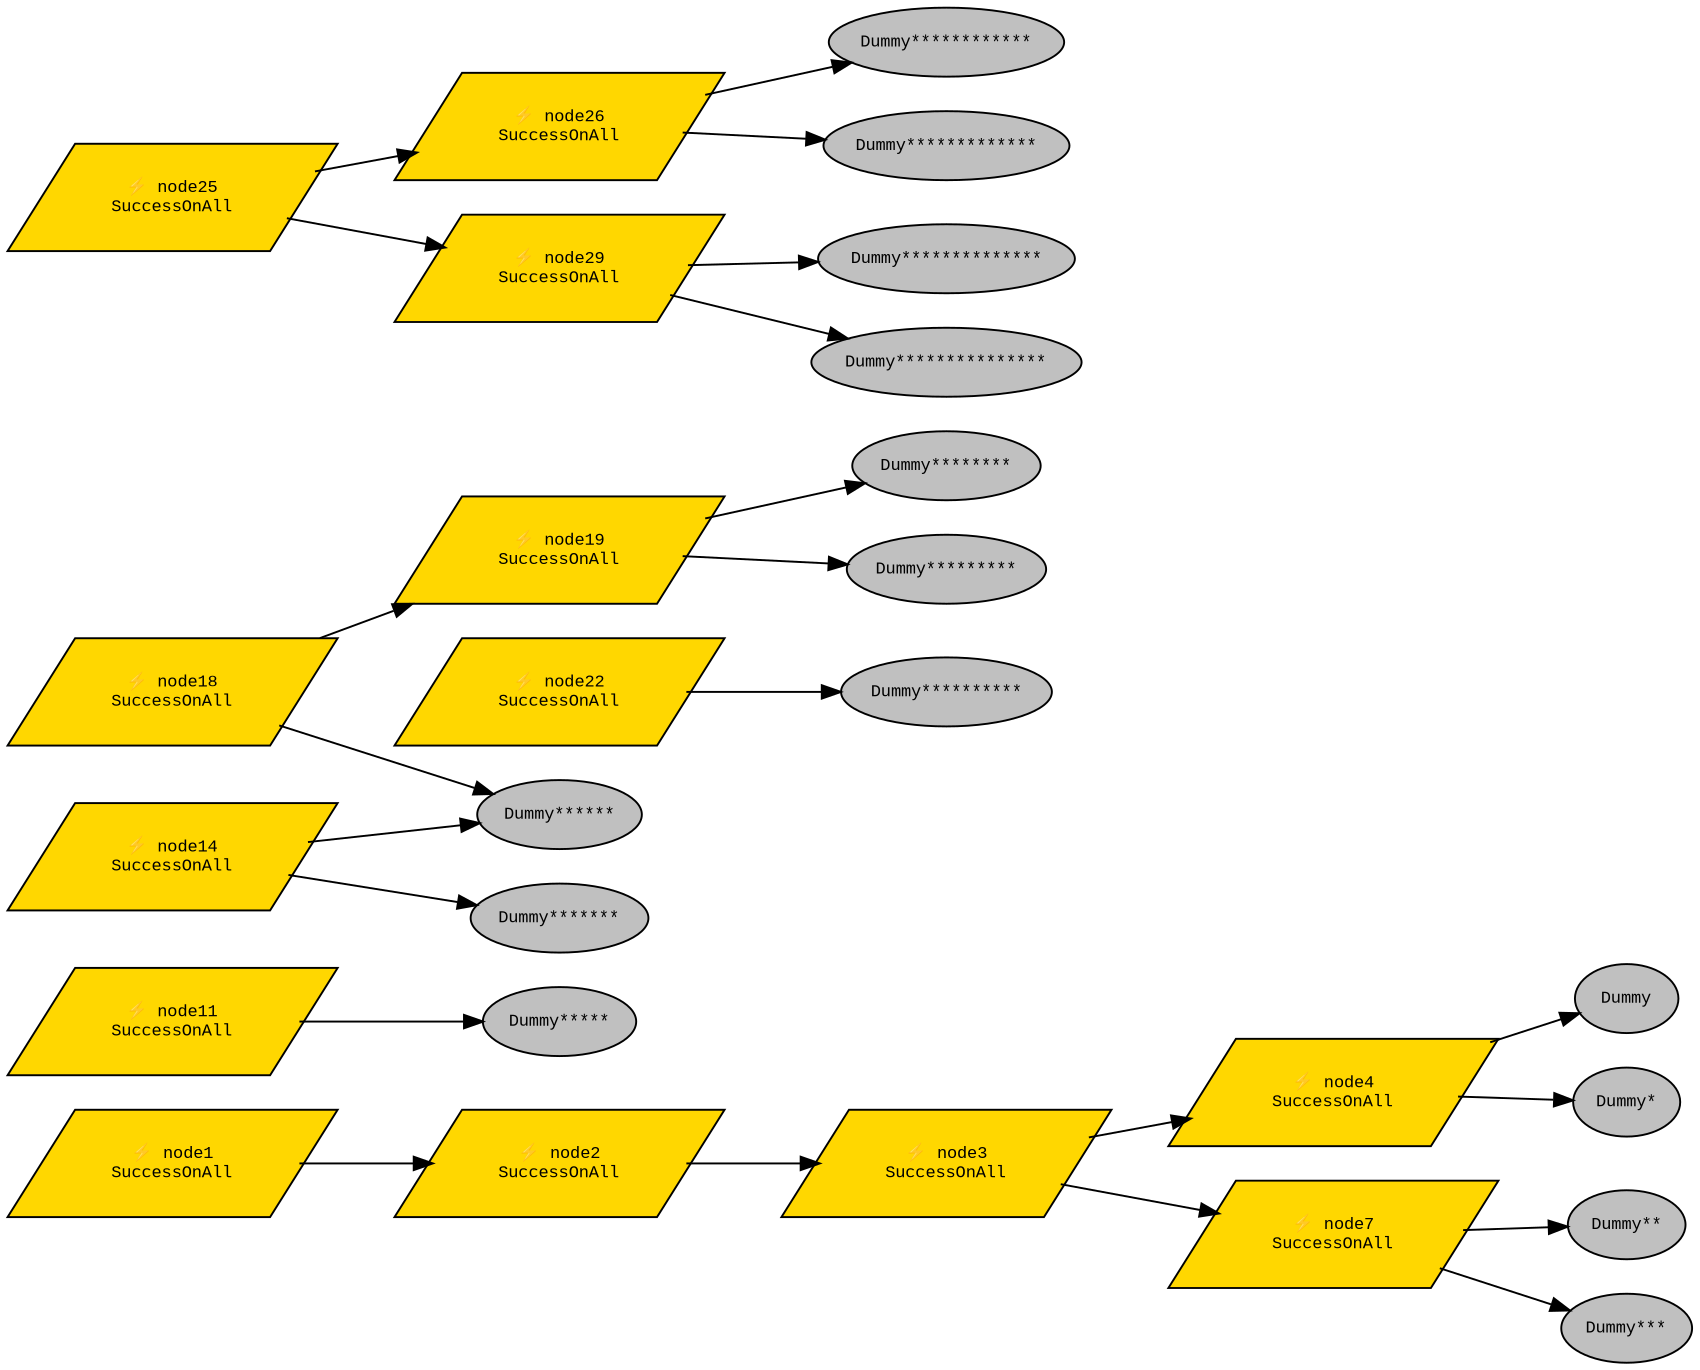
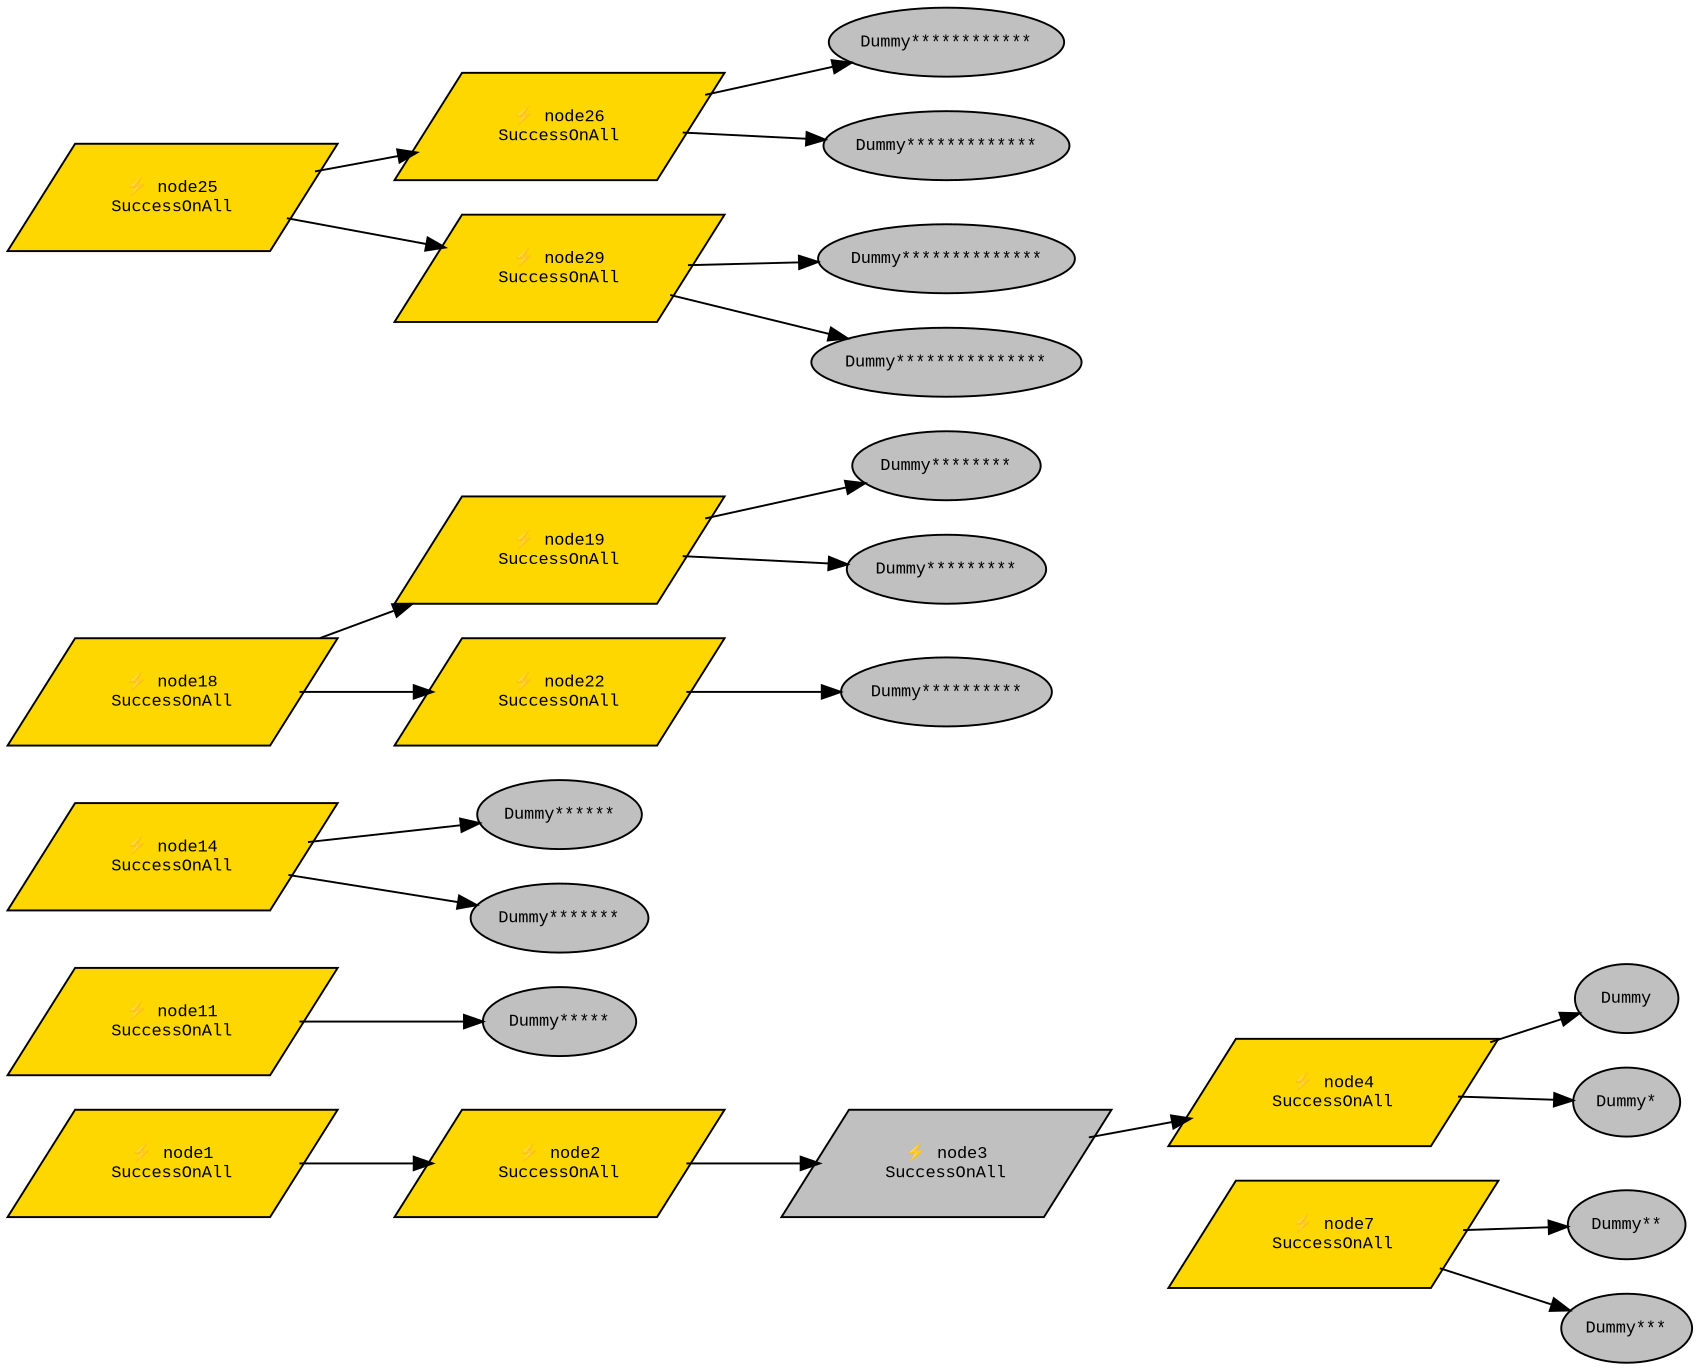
(377, 757) -> (356, 692)
(946, 1163) -> (946, 1163)
(1130, 1197) -> none
